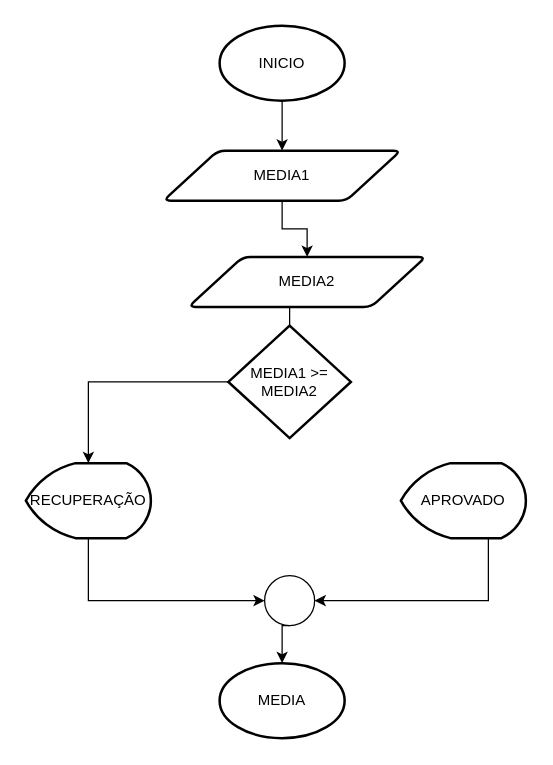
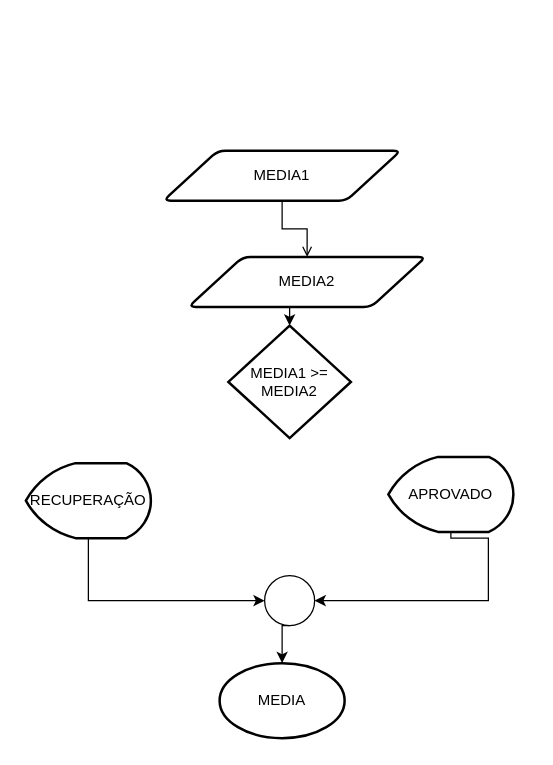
(282, 63) -> none
(282, 122) -> none
(307, 247) -> (307, 248)
(289, 318) -> (289, 316)
(122, 382) -> none
(463, 501) -> (451, 494)
